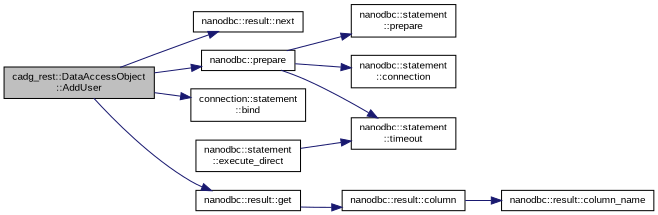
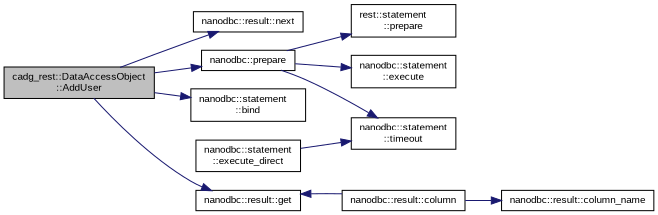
(404, 21) -> (404, 21)
(404, 72) -> (404, 72)
(248, 105) -> (248, 105)
(316, 207) -> (327, 194)
